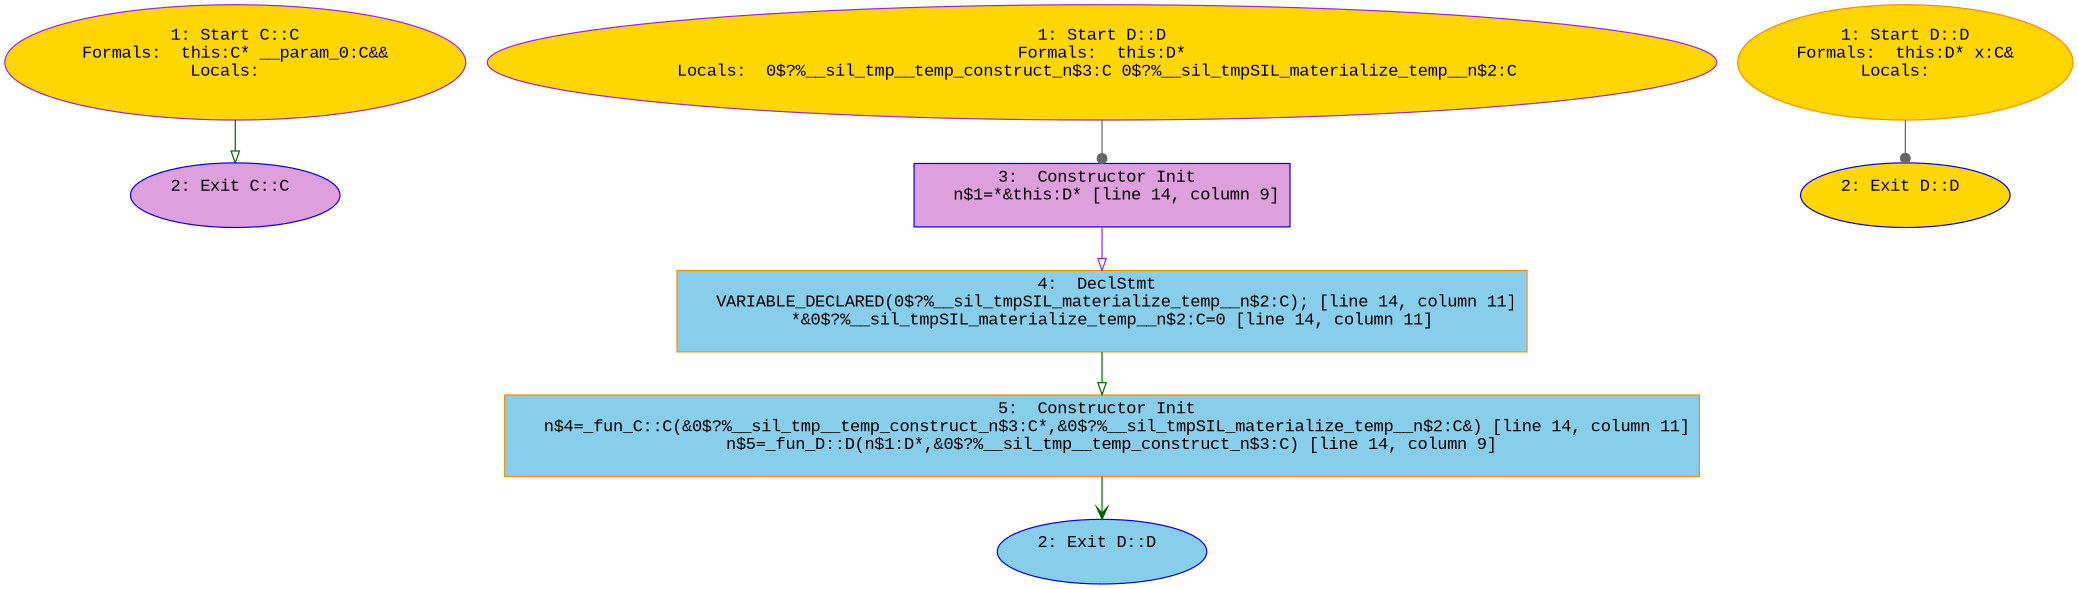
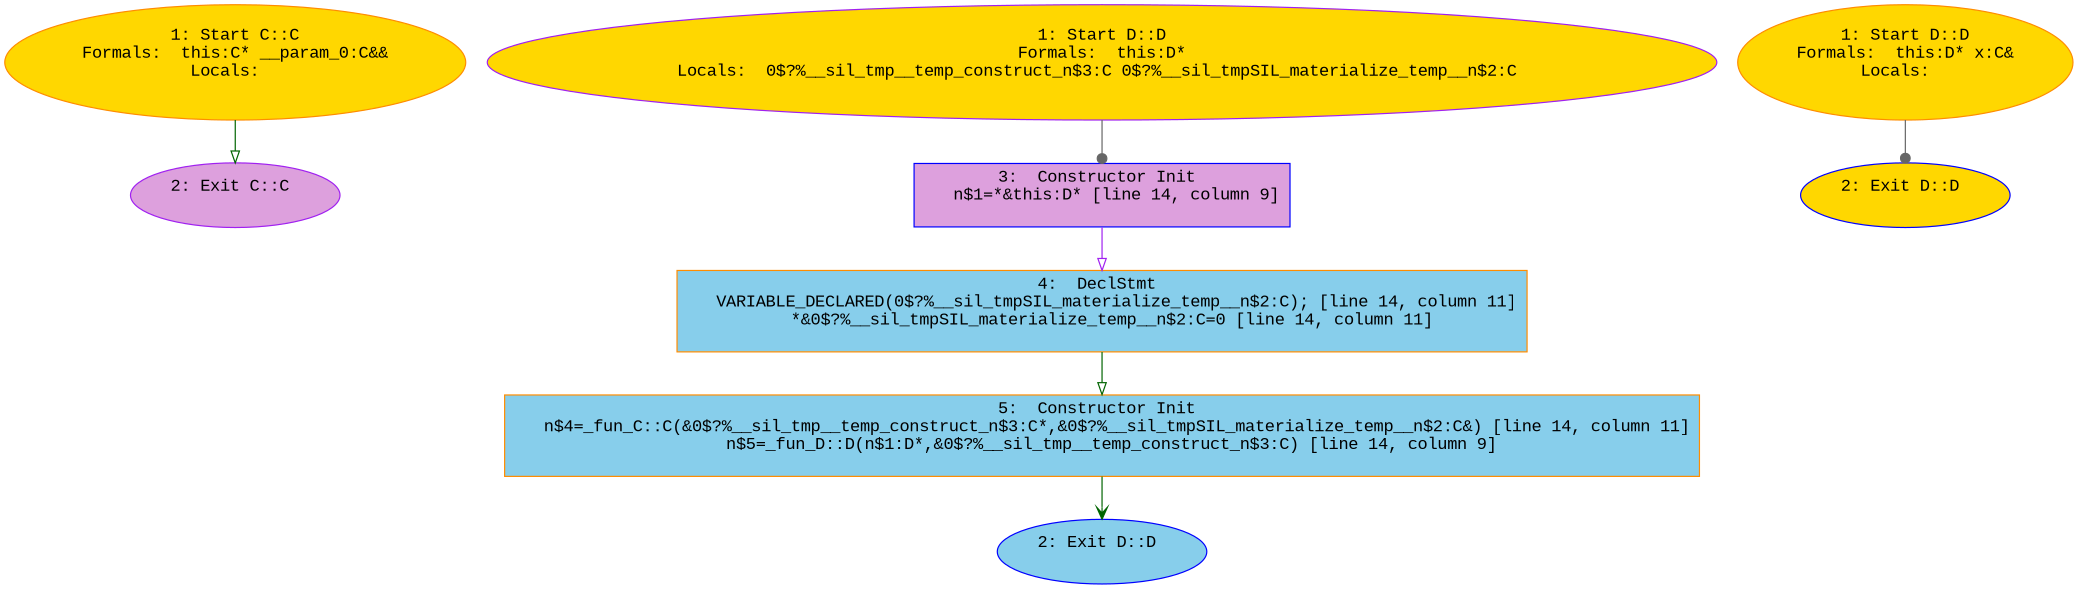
(235, 62) -> (235, 62)
(235, 195) -> (235, 195)
